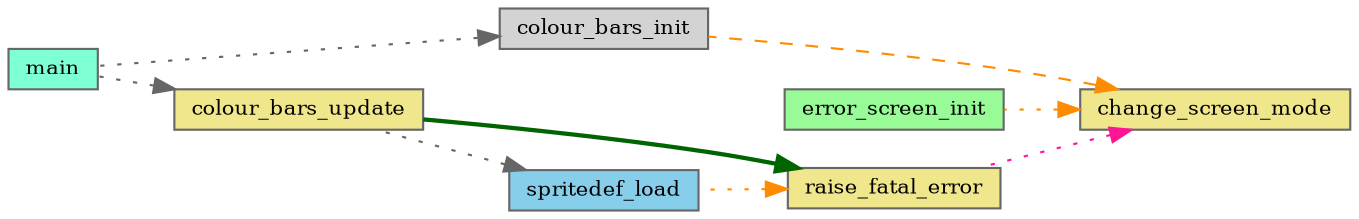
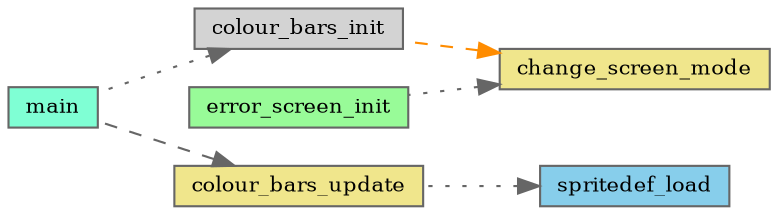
(126, 81) -> (156, 140)
(1031, 110) -> (443, 91)
(894, 188) -> none
